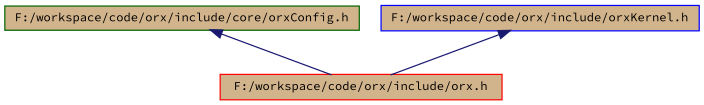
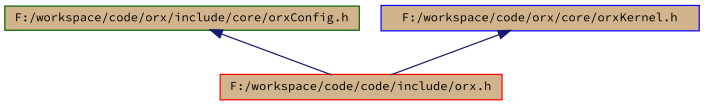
(540, 18) -> (540, 18)
(361, 87) -> (361, 87)
